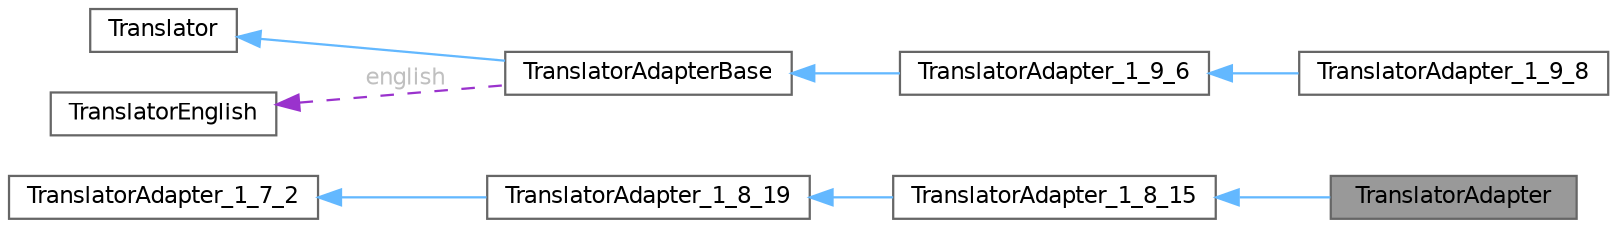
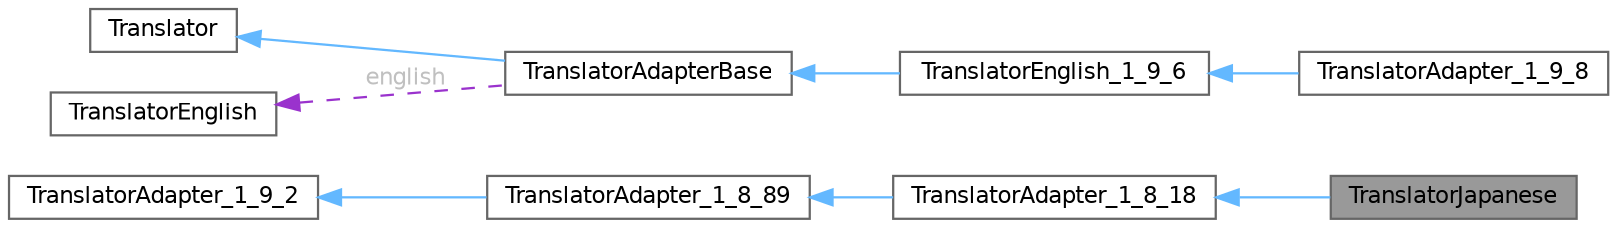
(1054, 73) -> (1054, 73)
(164, 197) -> (164, 197)
(648, 197) -> (648, 197)
(1054, 197) -> (1054, 197)
(1454, 197) -> (1454, 197)
